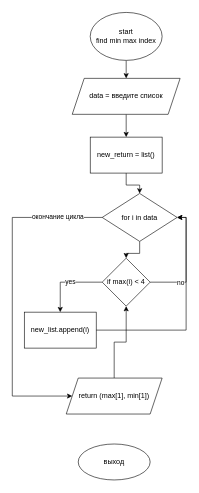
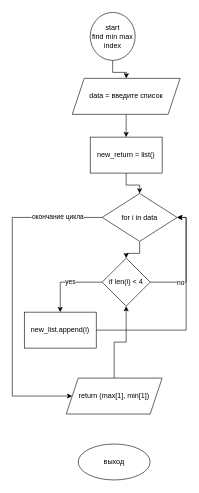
(126, 36) -> (113, 36)
(126, 282) -> (126, 282)
